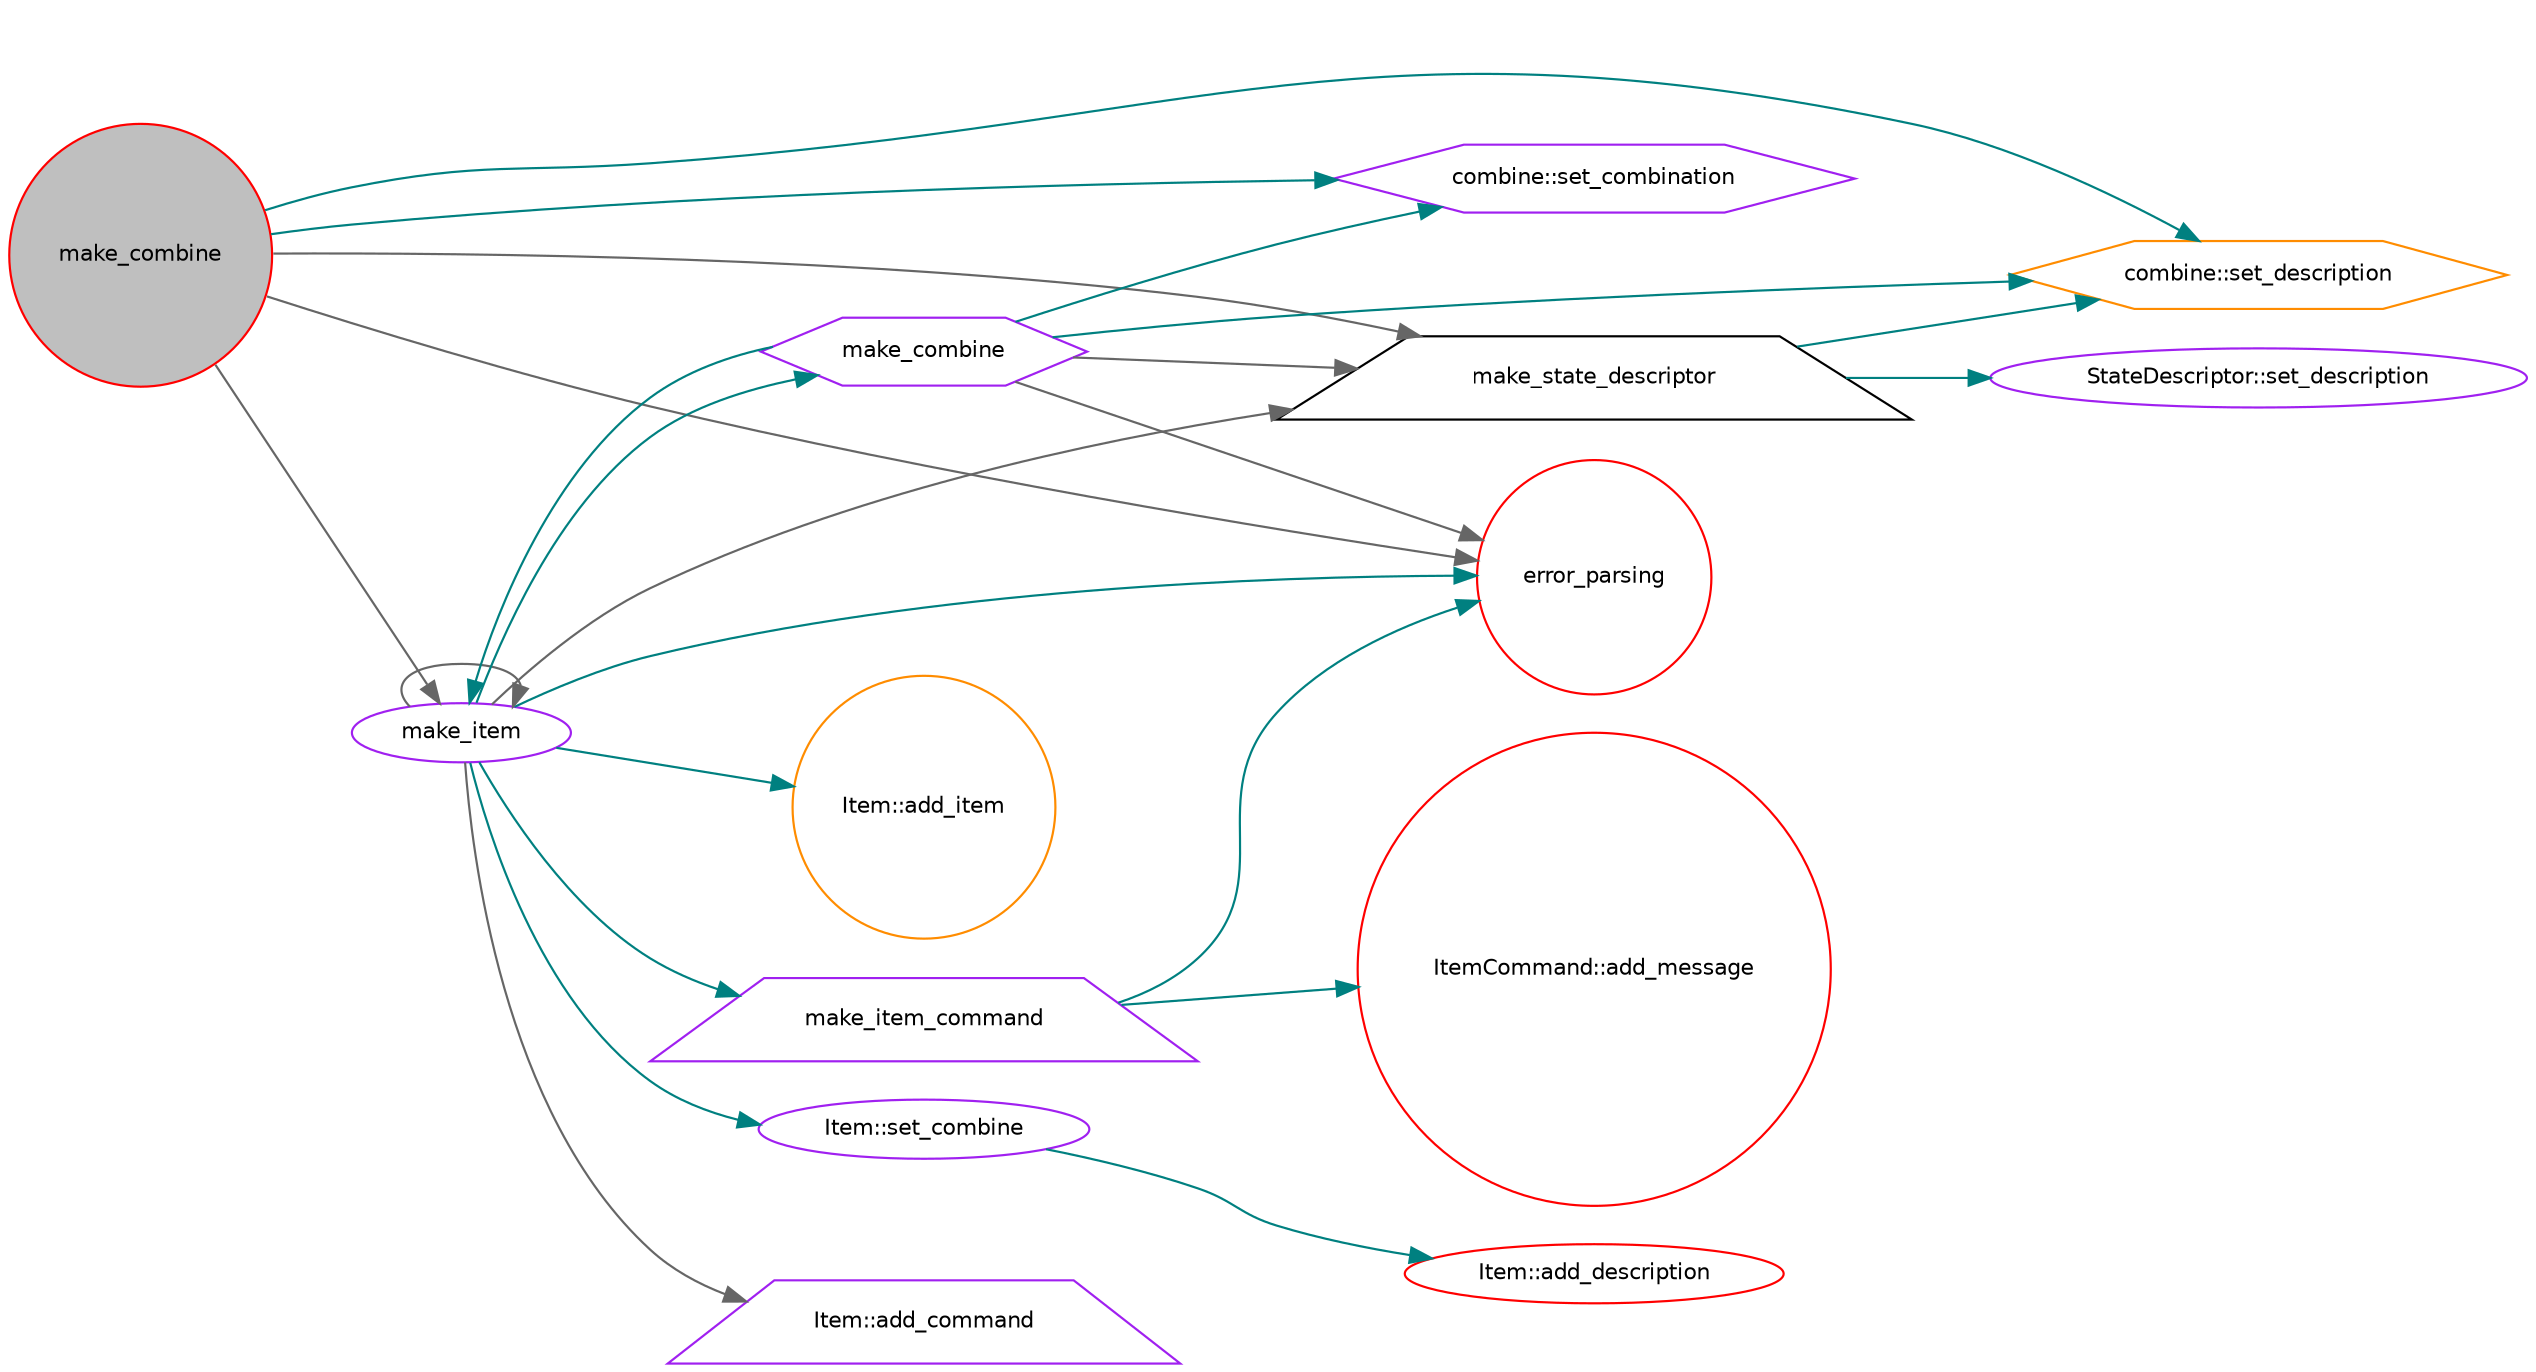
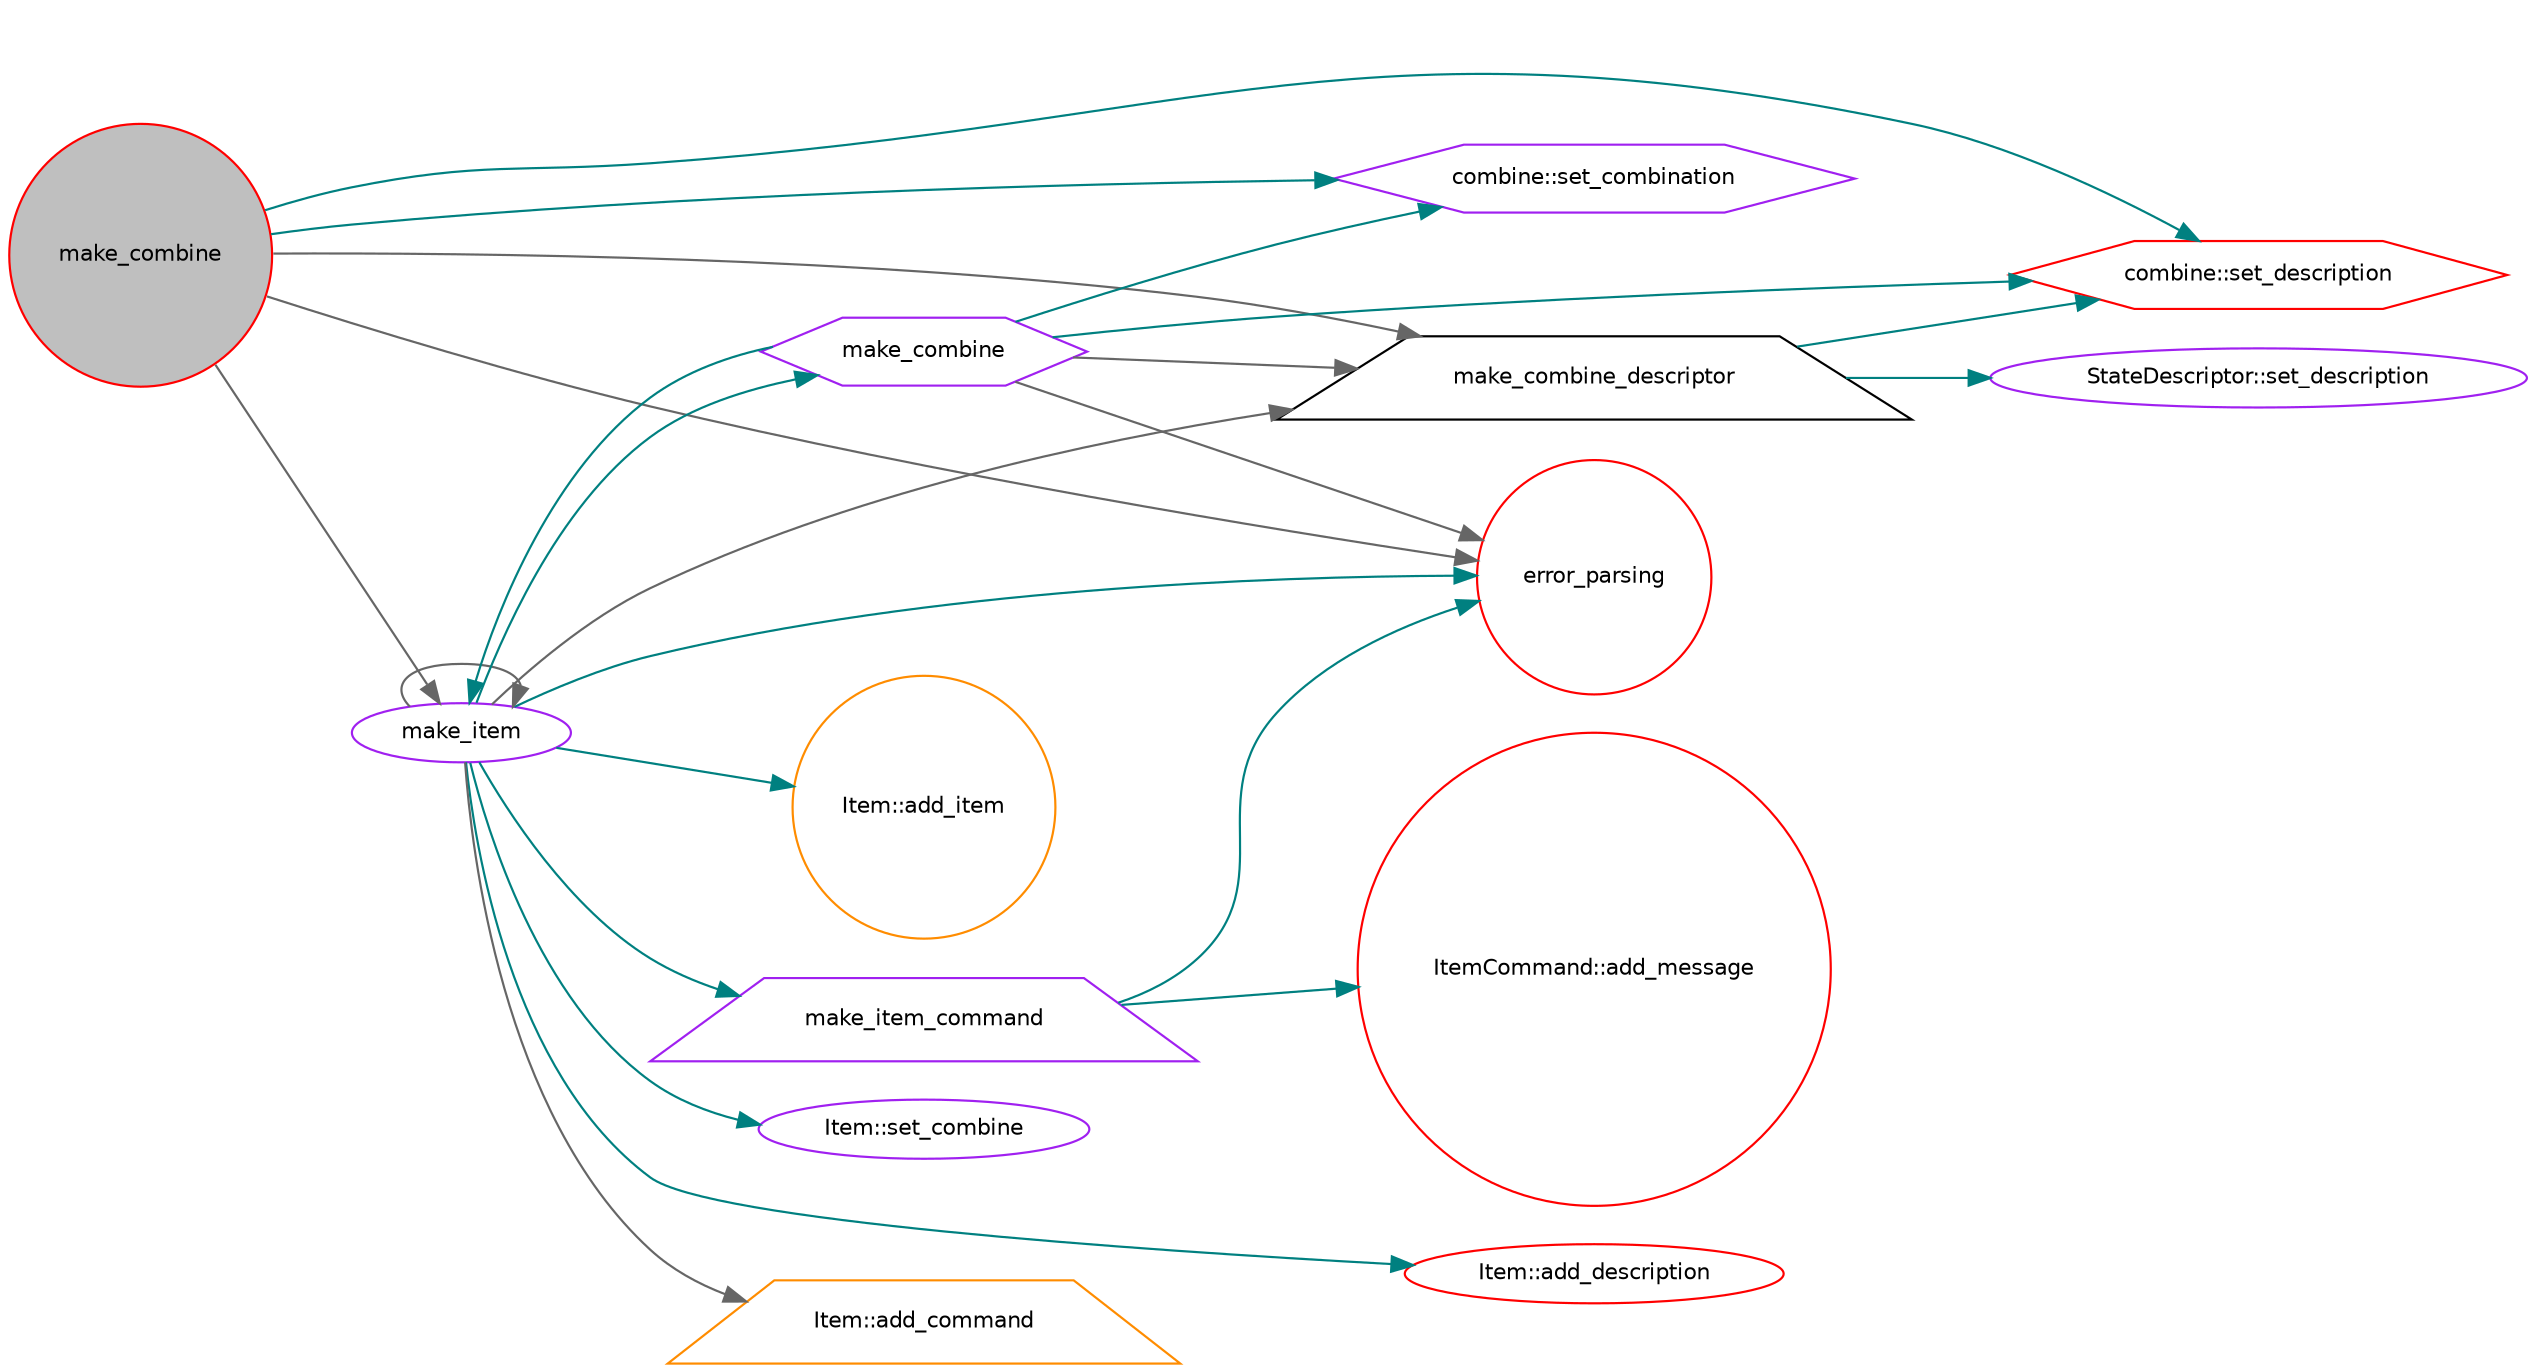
(2259, 275) -> (2259, 275)
(1594, 378) -> (1594, 378)
(1228, 1202) -> (786, 1212)
(924, 1322) -> (924, 1322)
